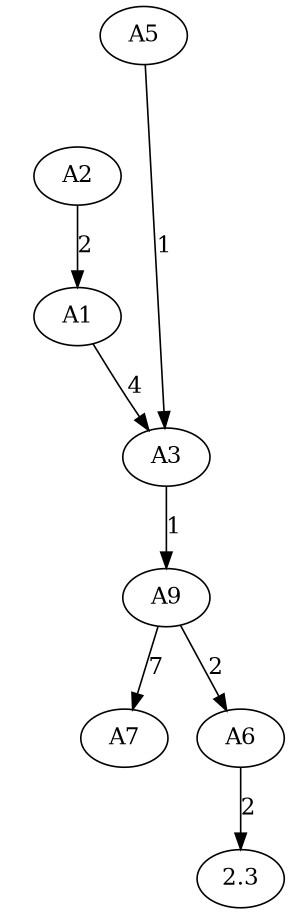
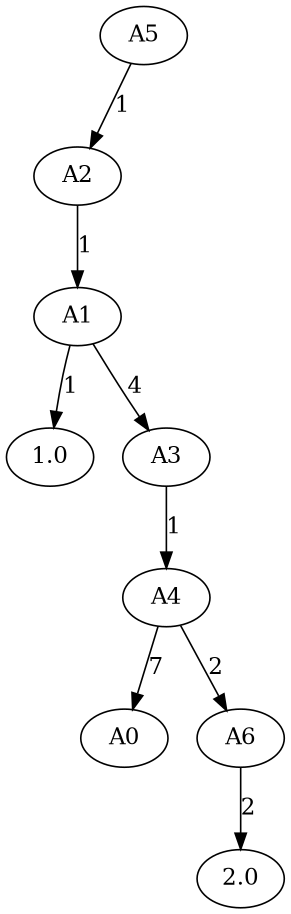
(155, 238) -> (114, 98)
(86, 246) -> (86, 246)
none -> (50, 457)
(166, 598) -> (166, 598)
(124, 738) -> (124, 738)
(241, 879) -> (241, 879)
